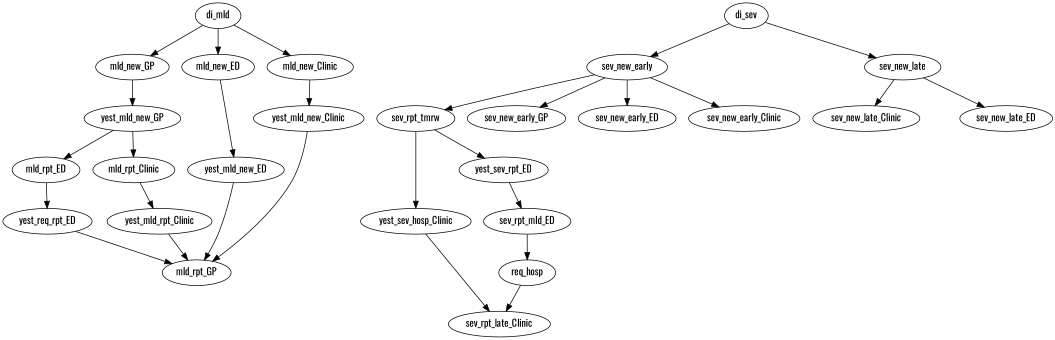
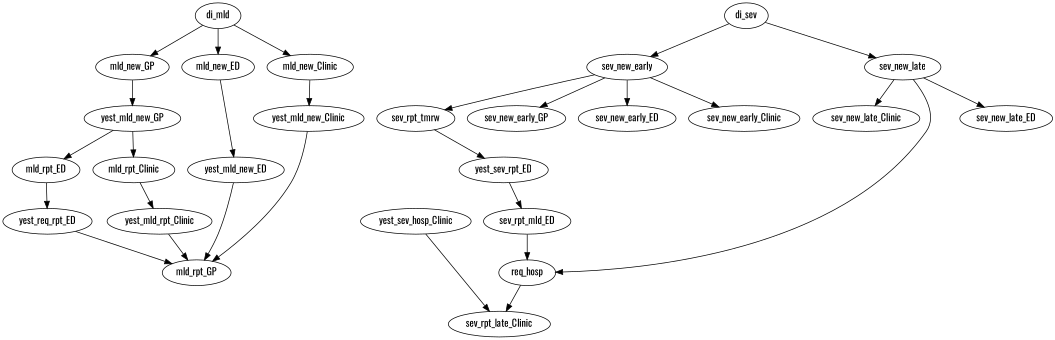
(416, 166) -> none
none -> (788, 231)
